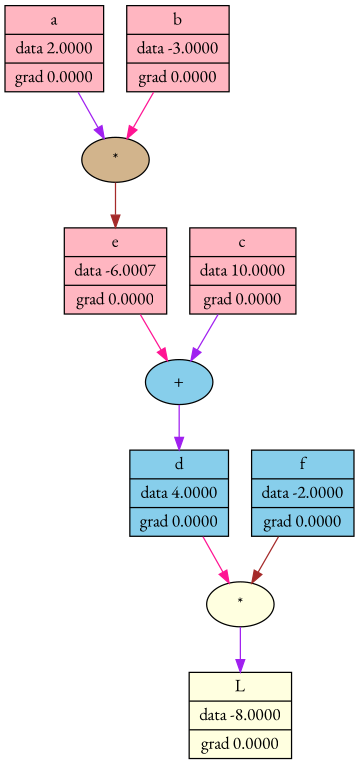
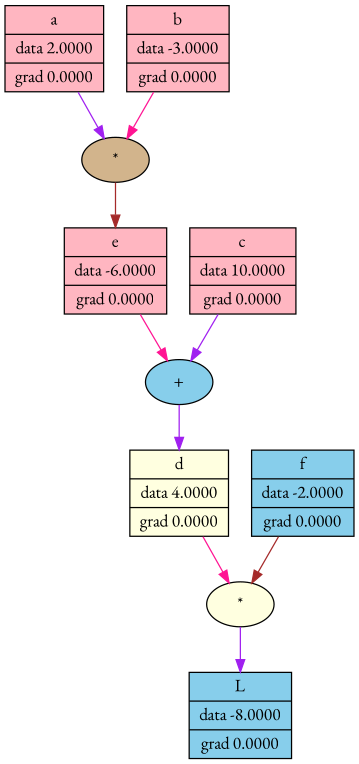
(115, 270) -> (115, 270)
(179, 493) -> (179, 493)
(240, 715) -> (240, 715)
